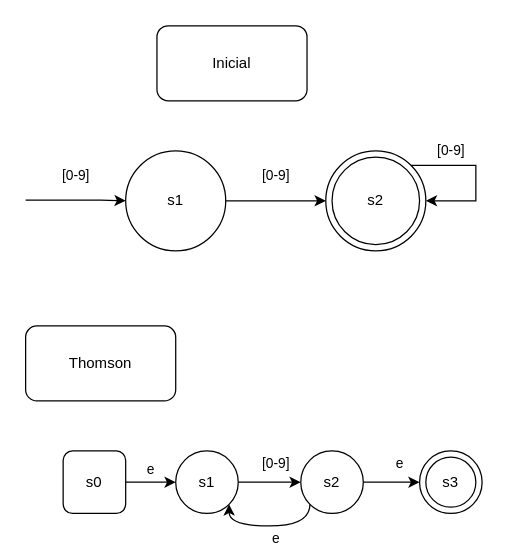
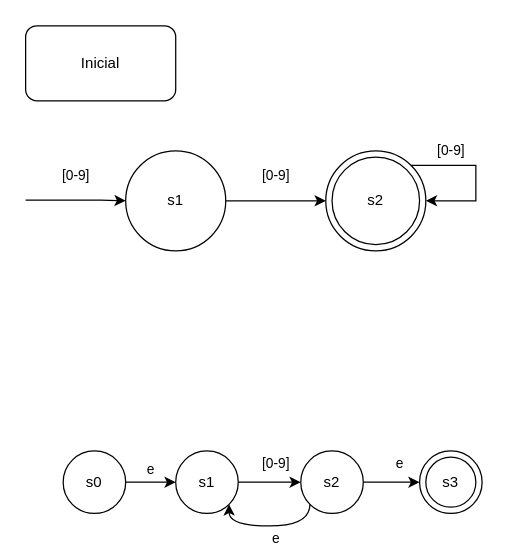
(232, 63) -> (101, 63)
(101, 363) -> none
(94, 482) -> (94, 482)
